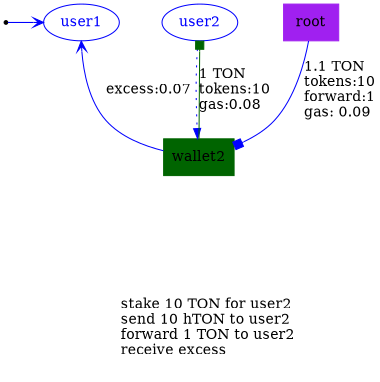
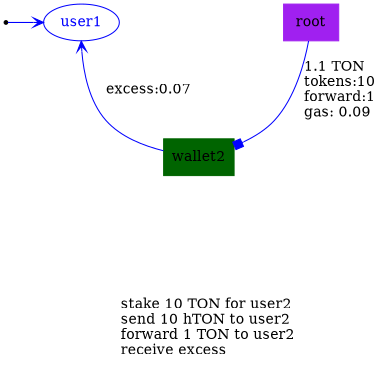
(200, 22) -> none
